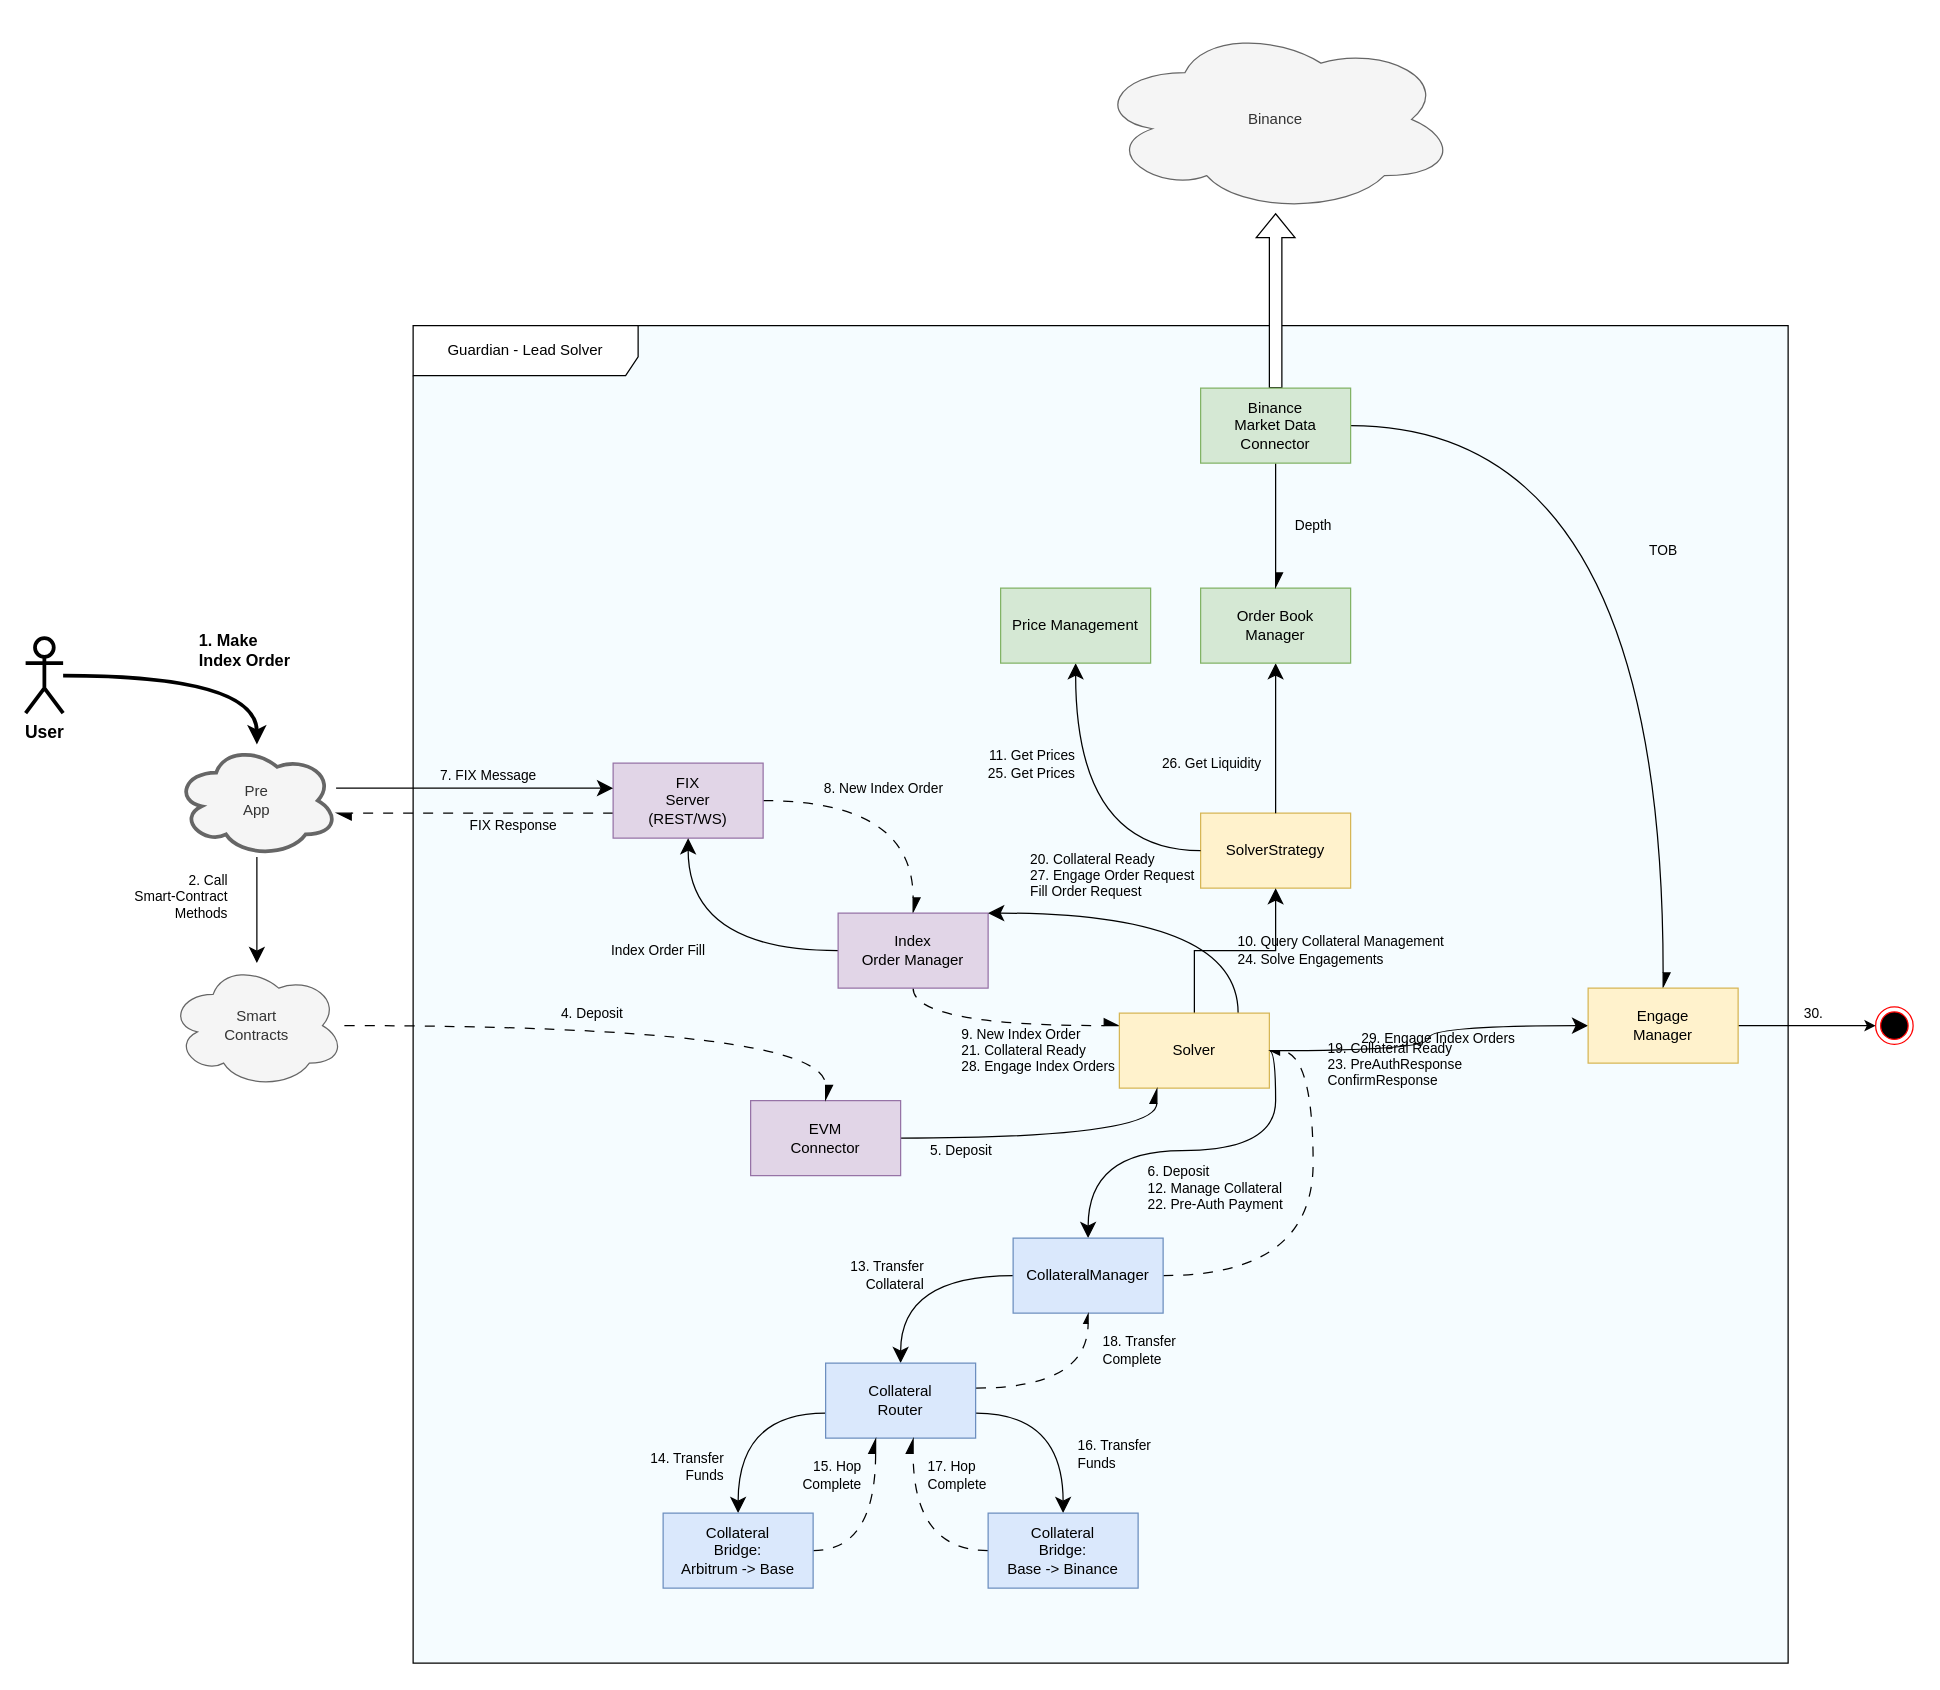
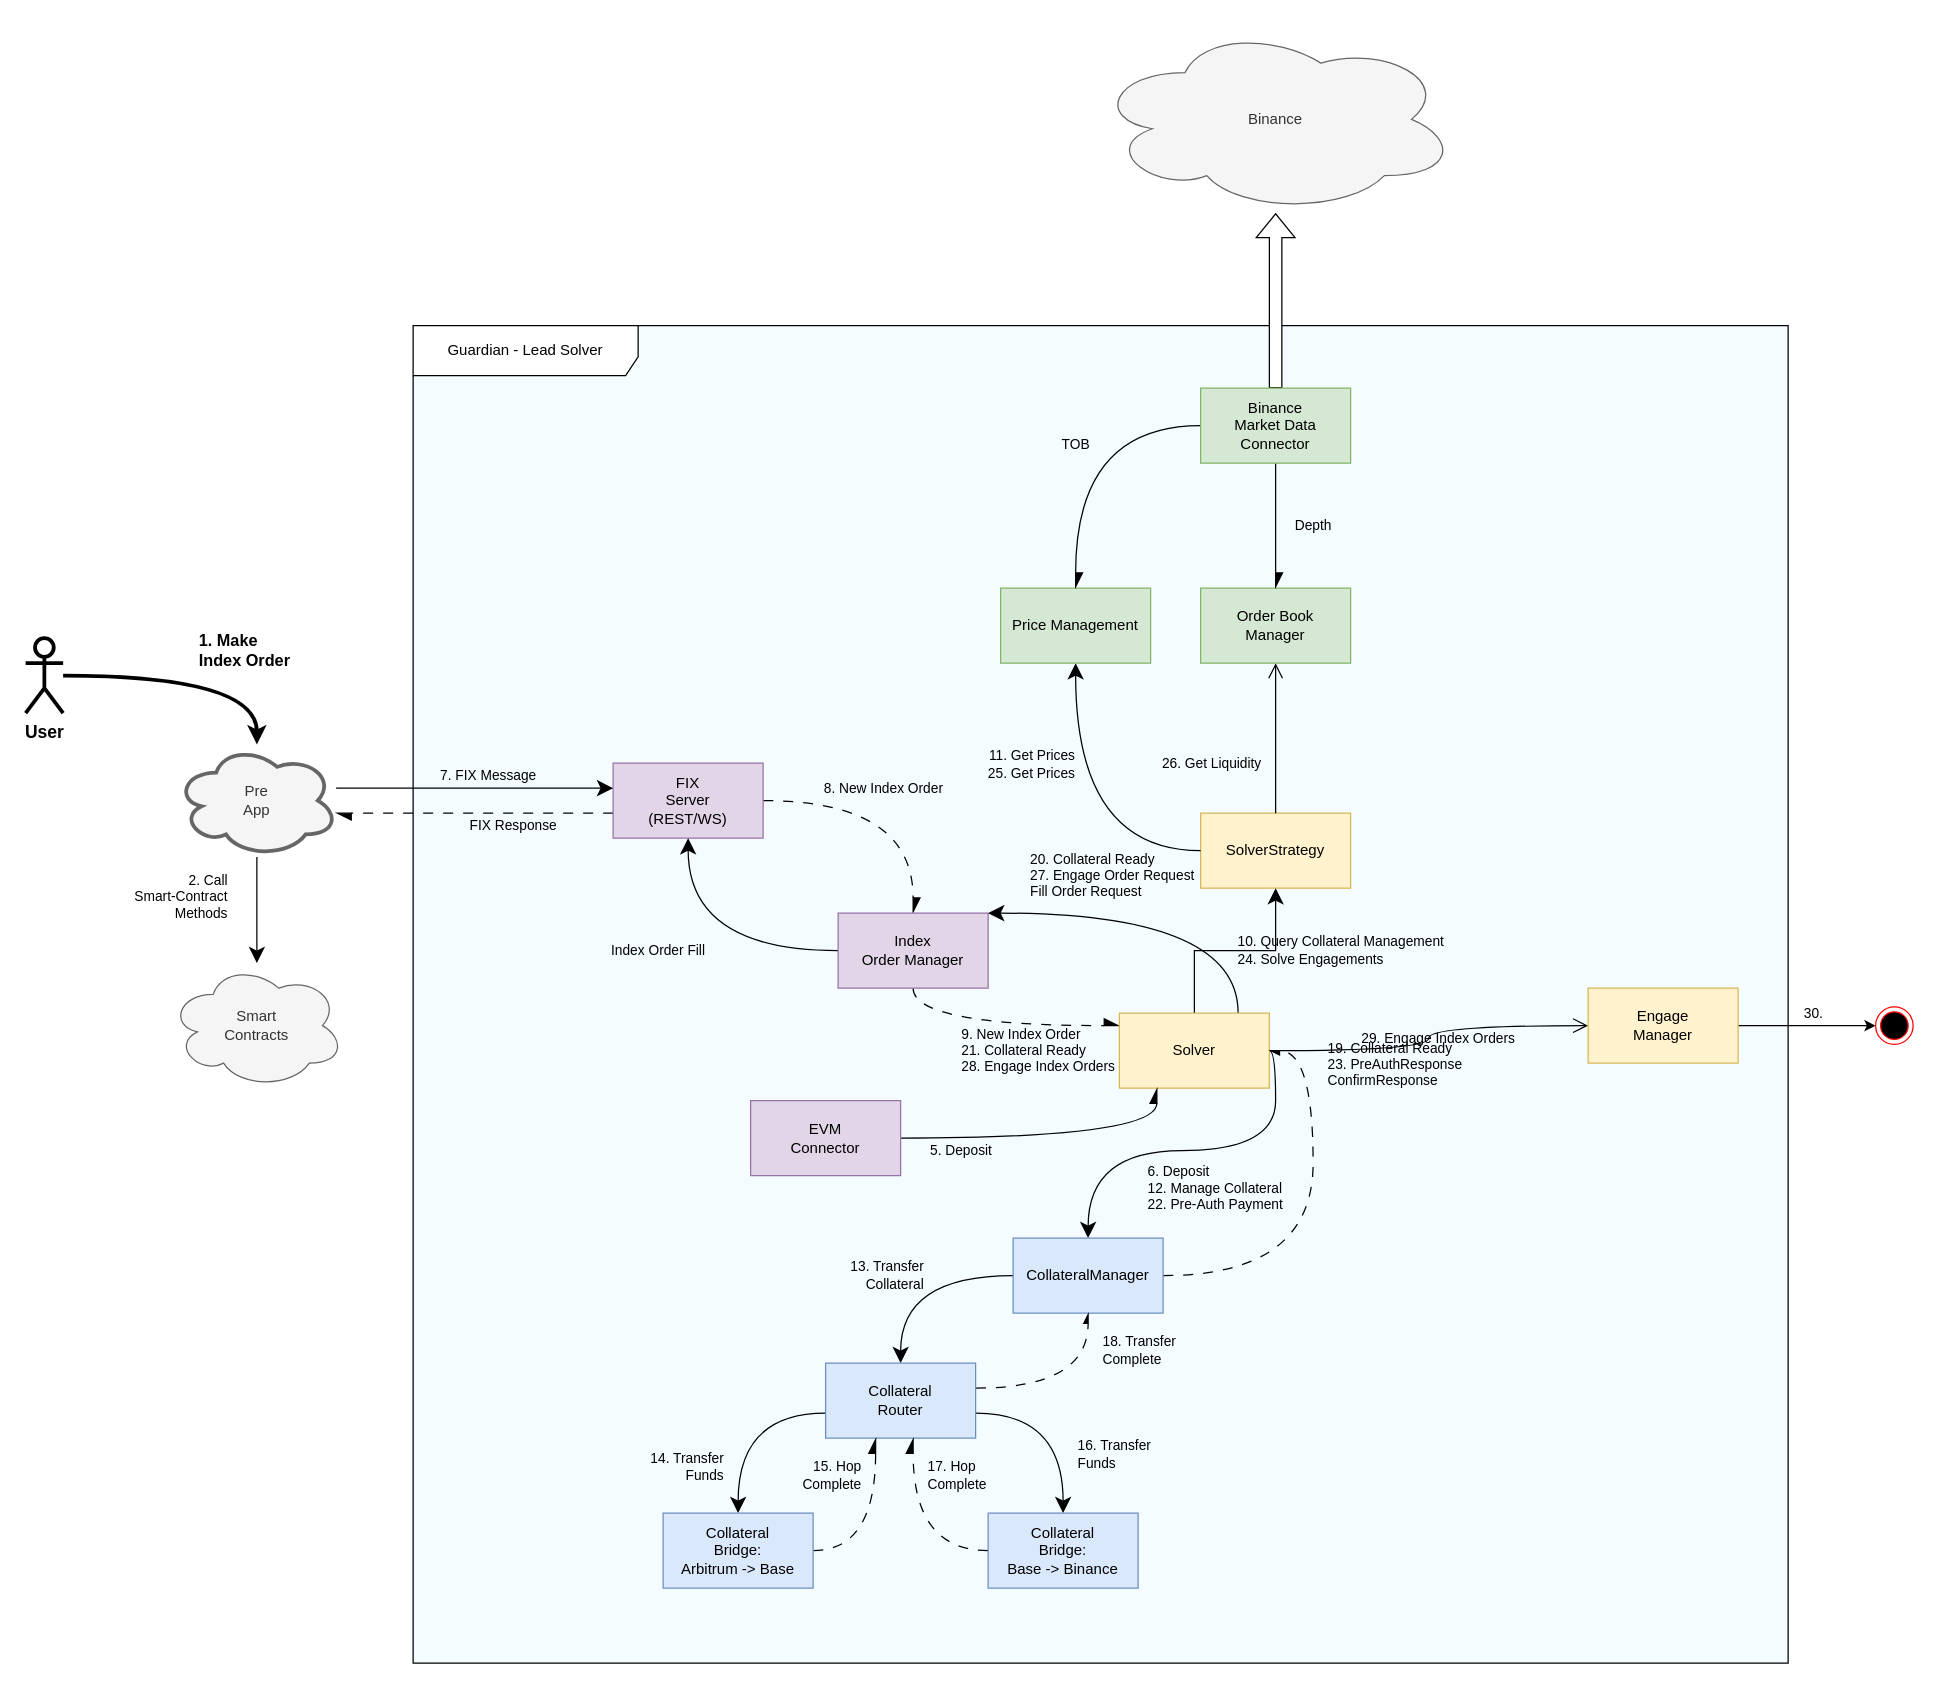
(1614, 625) -> (1103, 468)
(1276, 677) -> (1276, 672)
(1574, 1026) -> (1578, 1026)
(761, 1050) -> none
